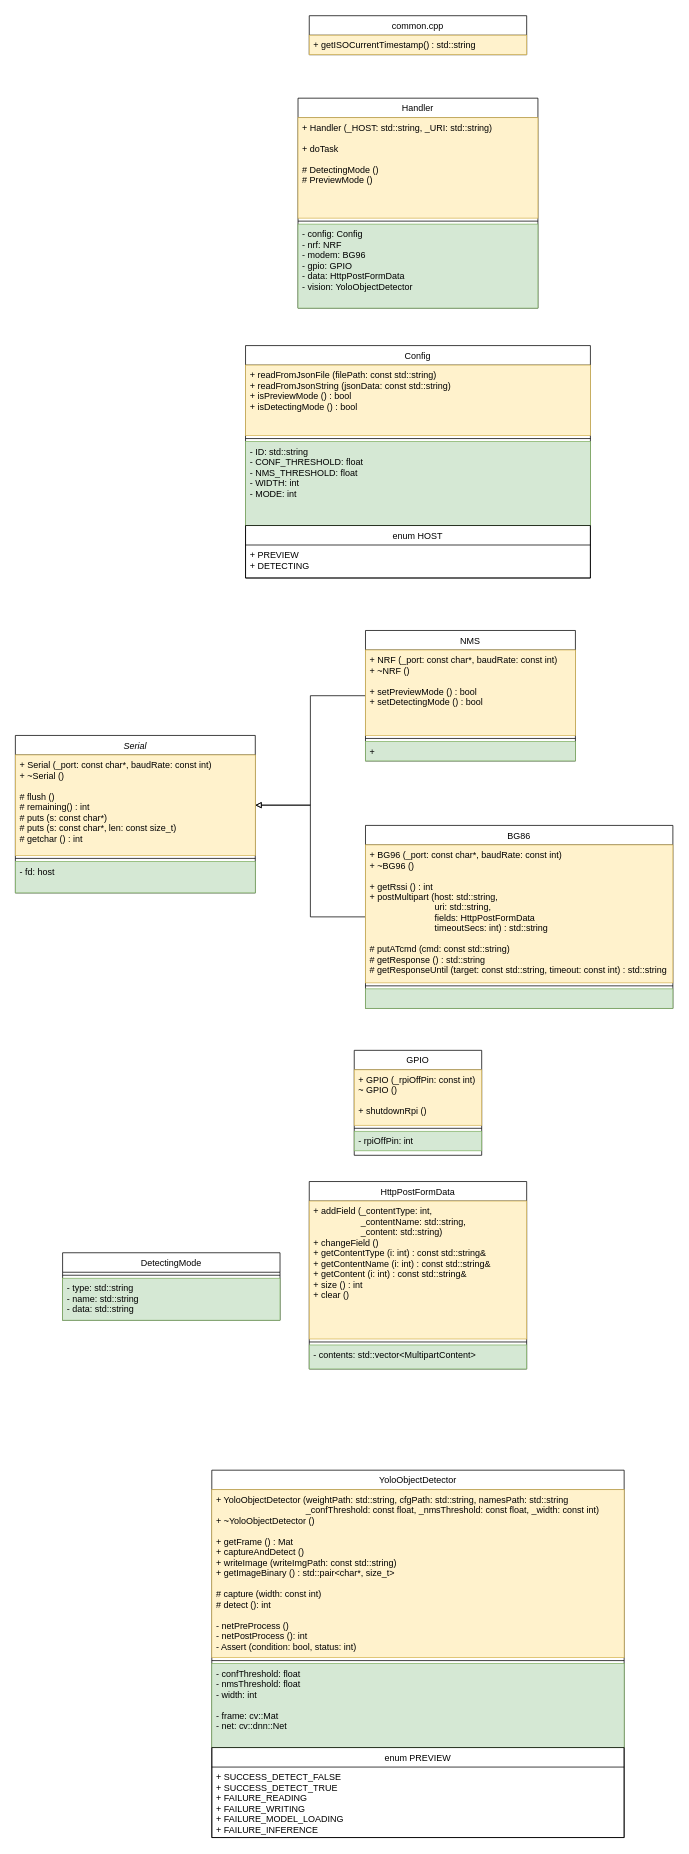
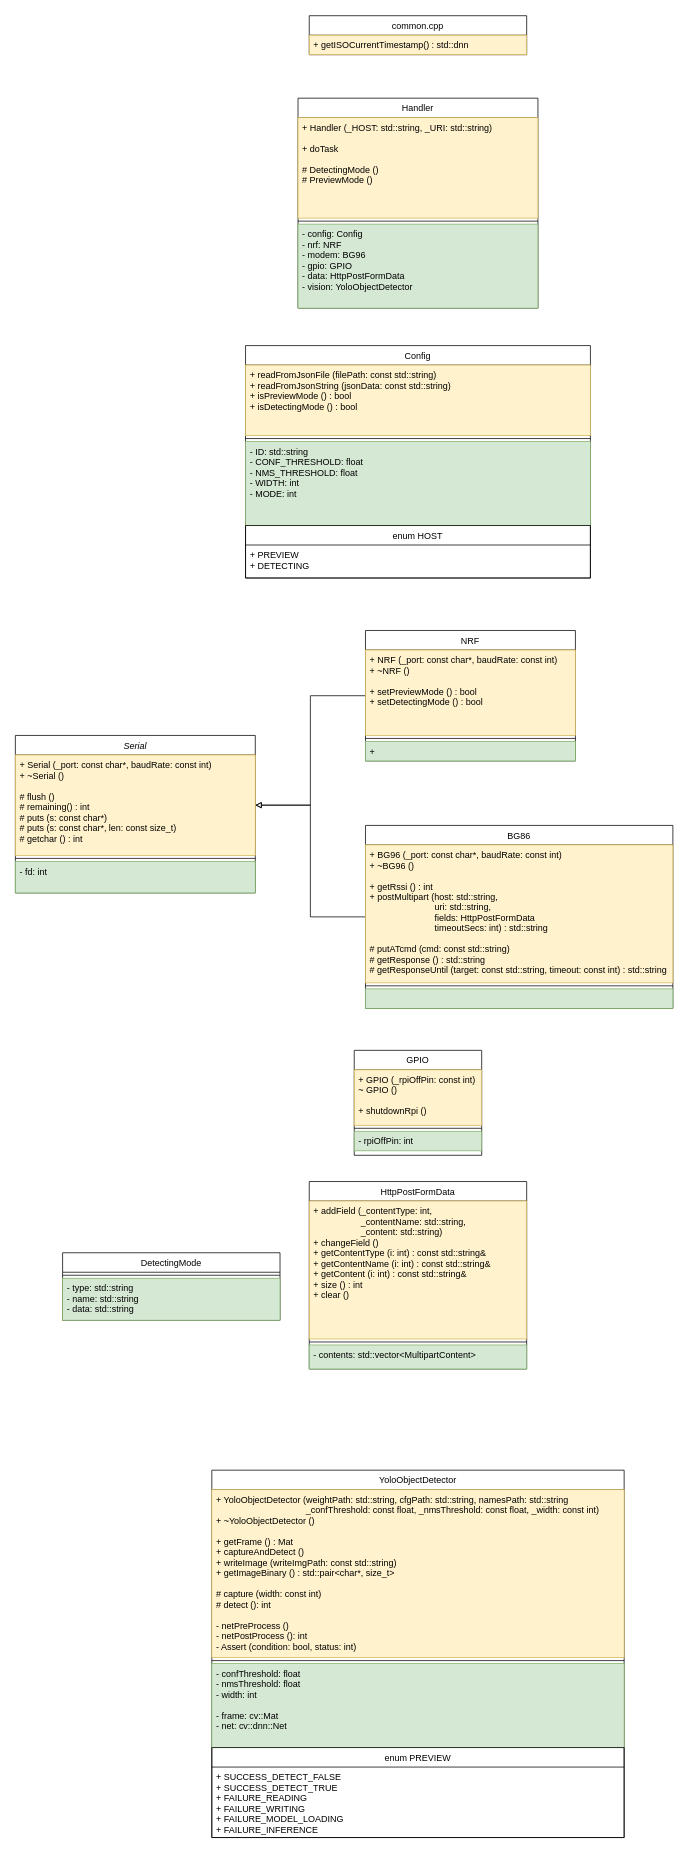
(405, 45) -> (399, 45)
(470, 641) -> (470, 641)
(41, 872) -> (38, 872)
